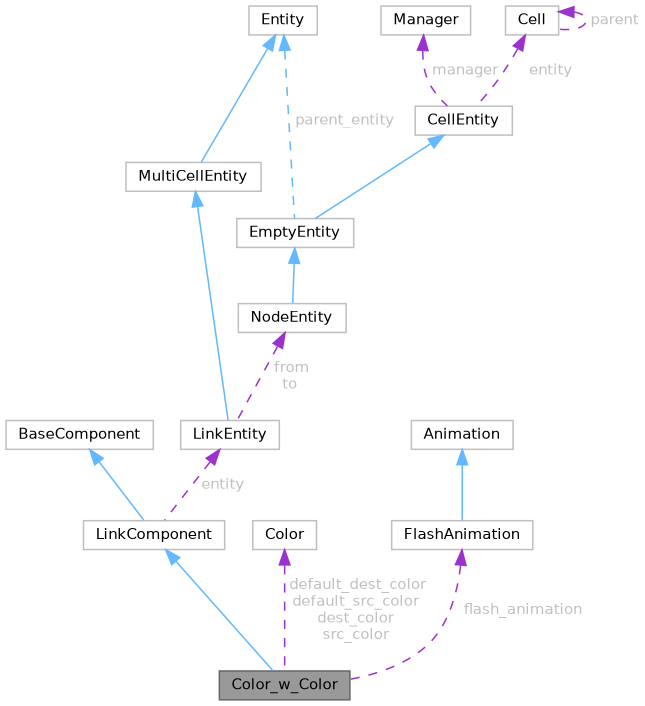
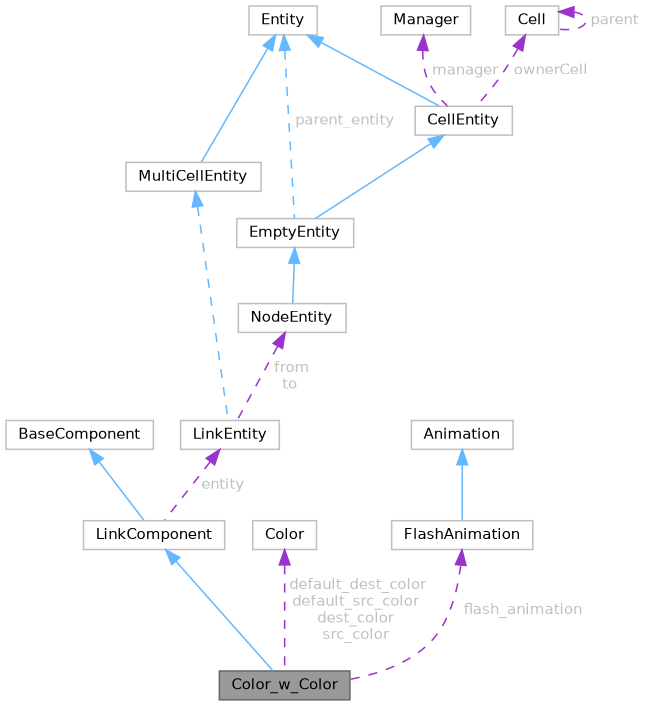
(549, 71) -> (549, 71)
none -> (380, 74)
(213, 313) -> (213, 313)
